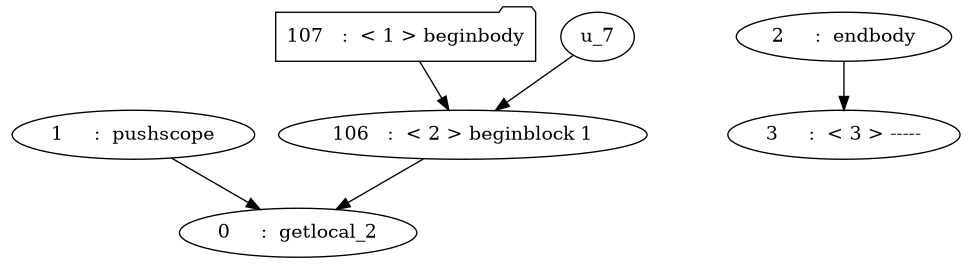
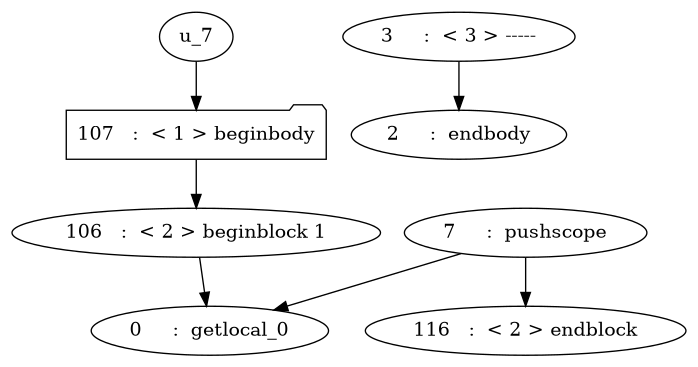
(540, 79) -> (196, 79)
(844, 79) -> (459, 79)
(133, 135) -> (526, 233)
(298, 233) -> (210, 331)
none -> (526, 331)
